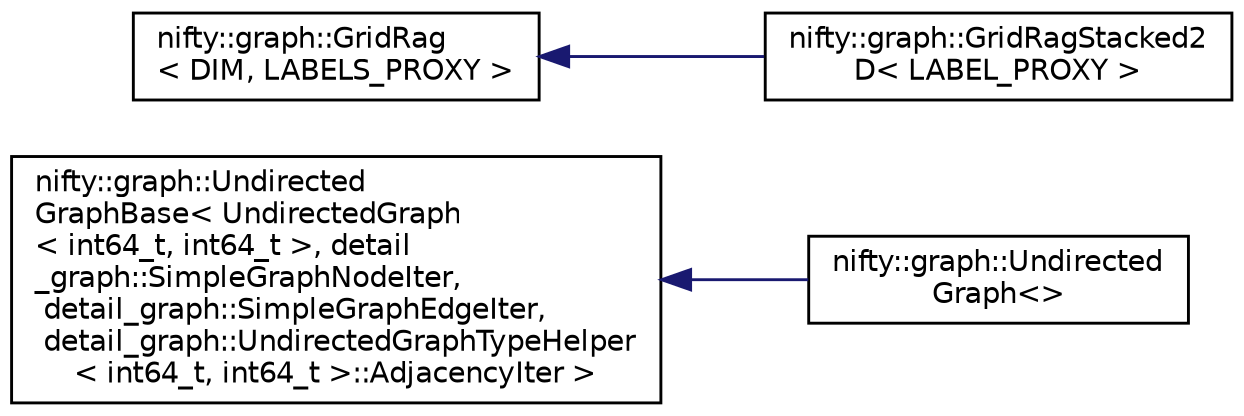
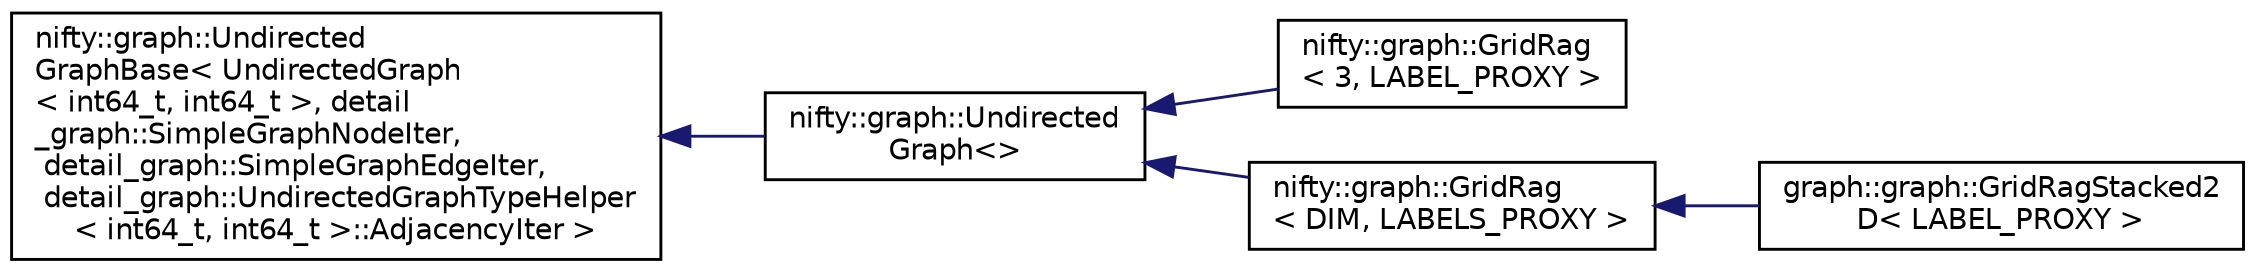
(999, 57) -> (2001, 206)
none -> (1452, 64)
none -> (1211, 172)
